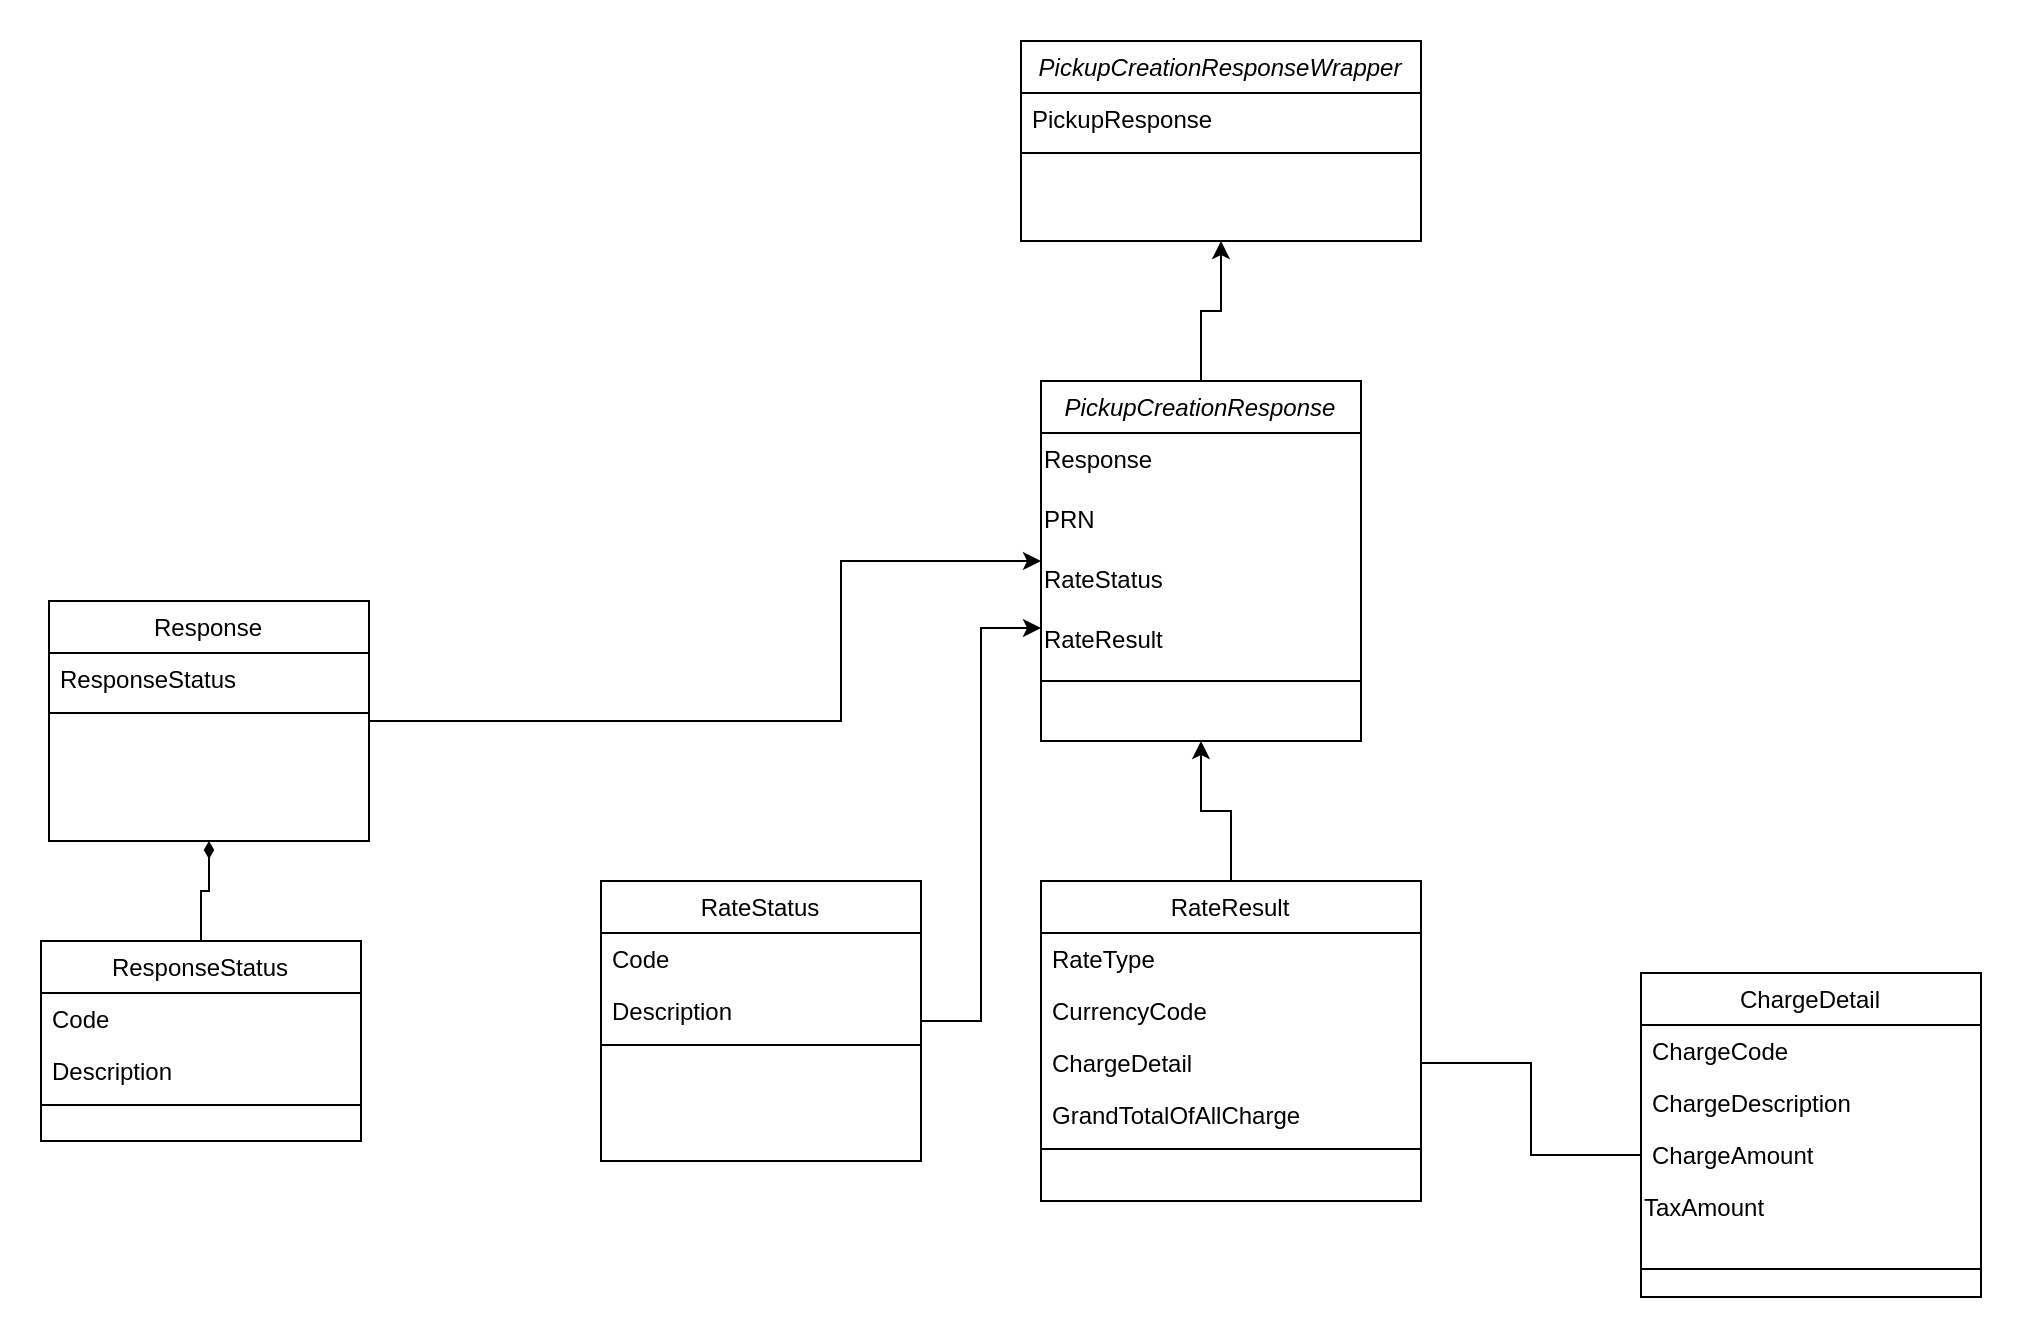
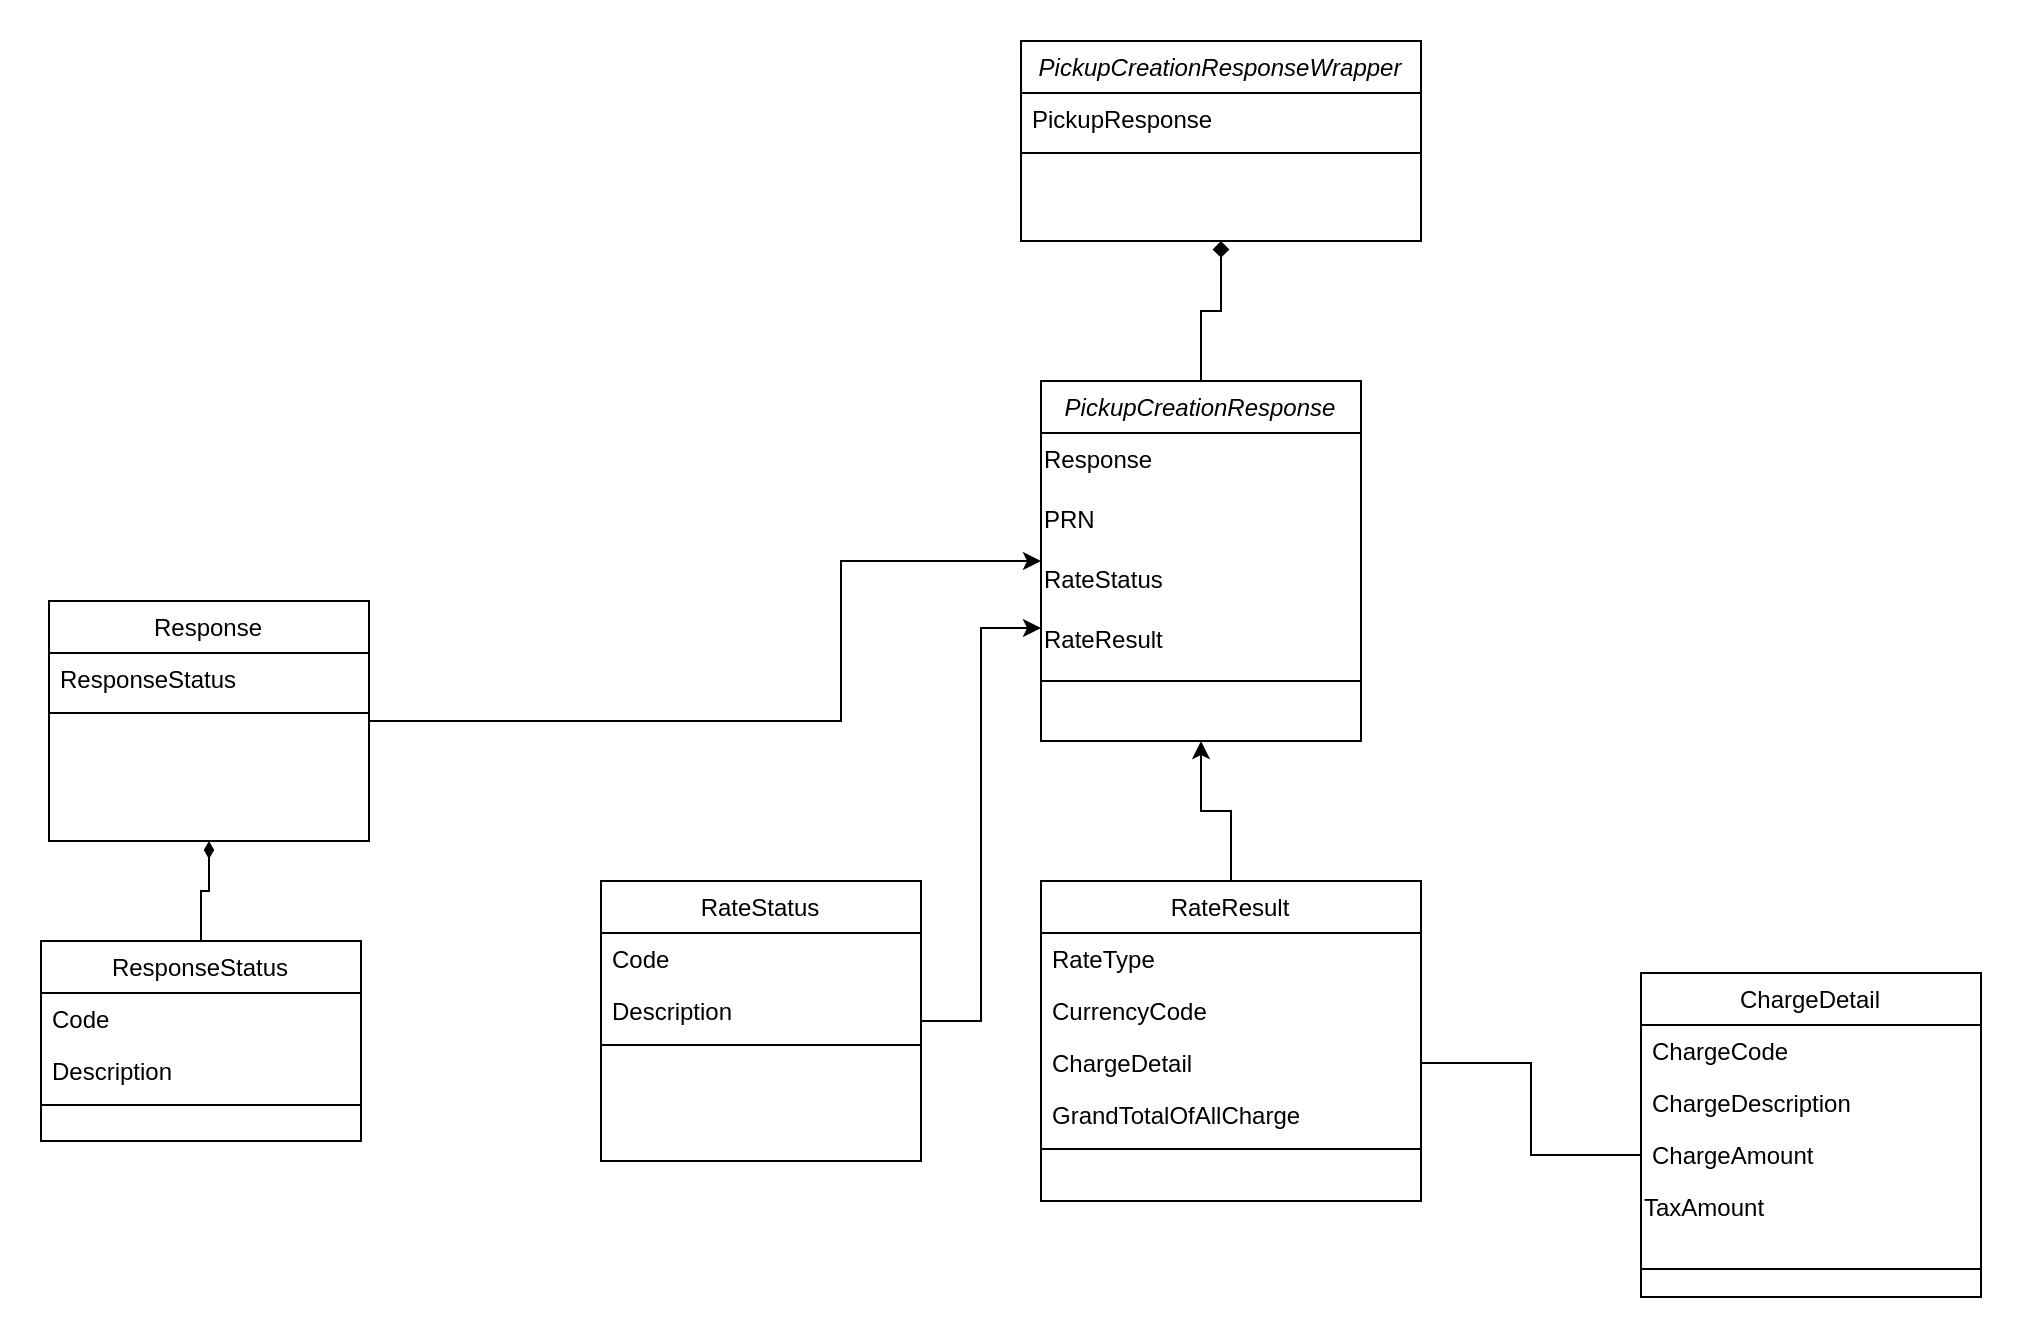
(1221, 256) -> (1221, 257)
